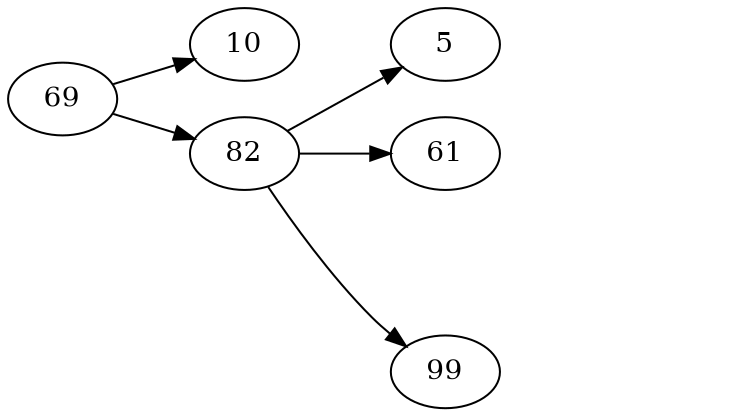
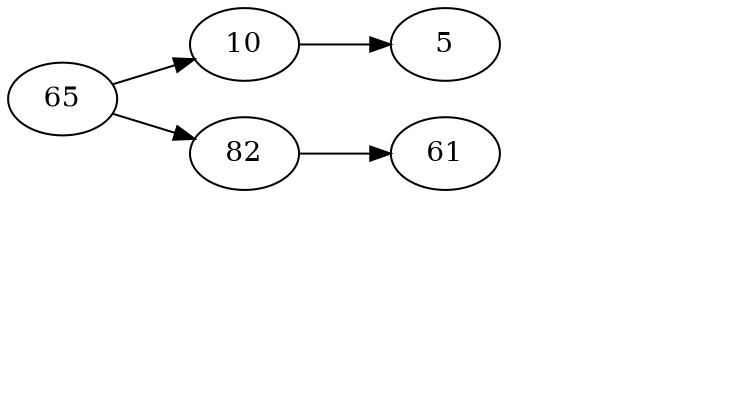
(63, 99) -> (63, 99)
(335, 104) -> (334, 44)
(445, 372) -> none
